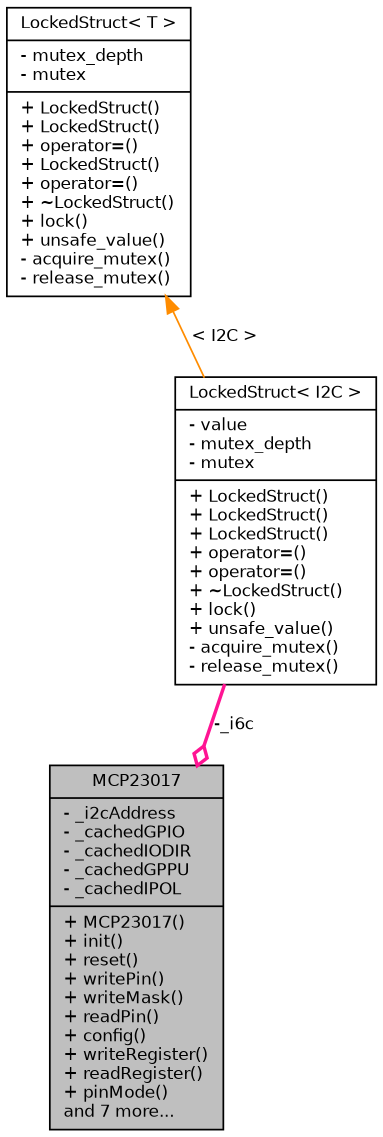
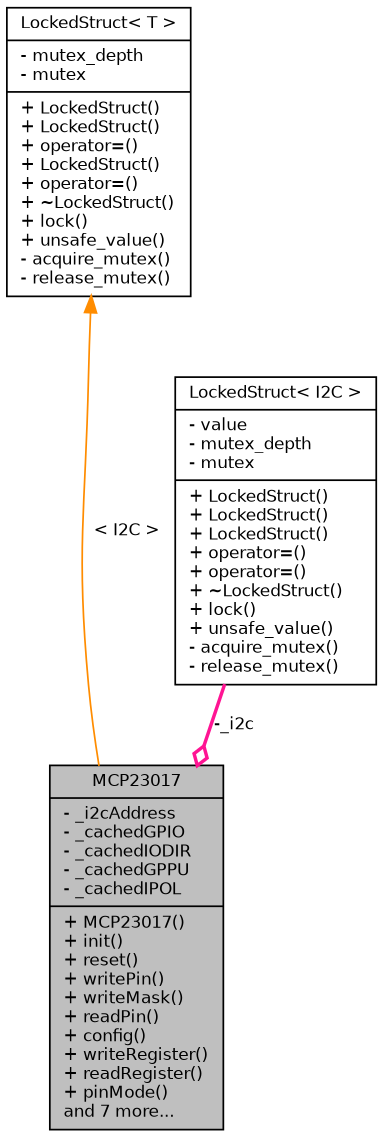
(189, 345) -> (83, 540)
(232, 725) -> (232, 725)
